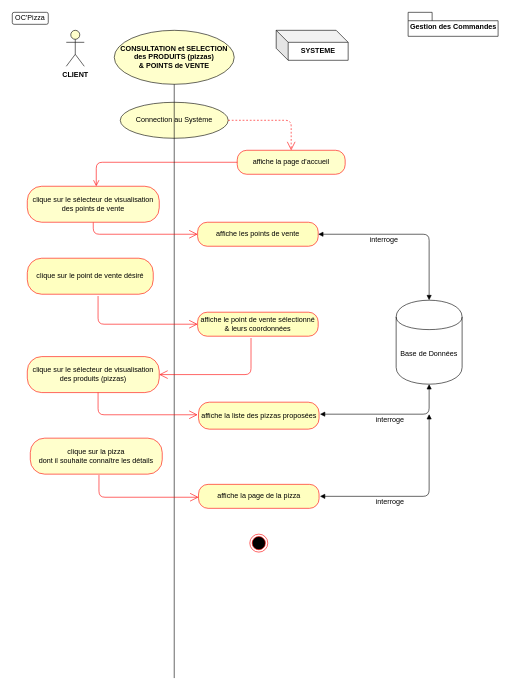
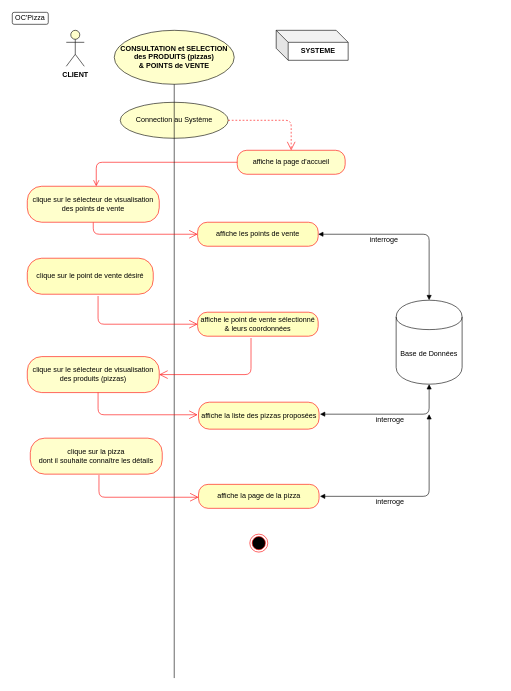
(453, 24) -> none
